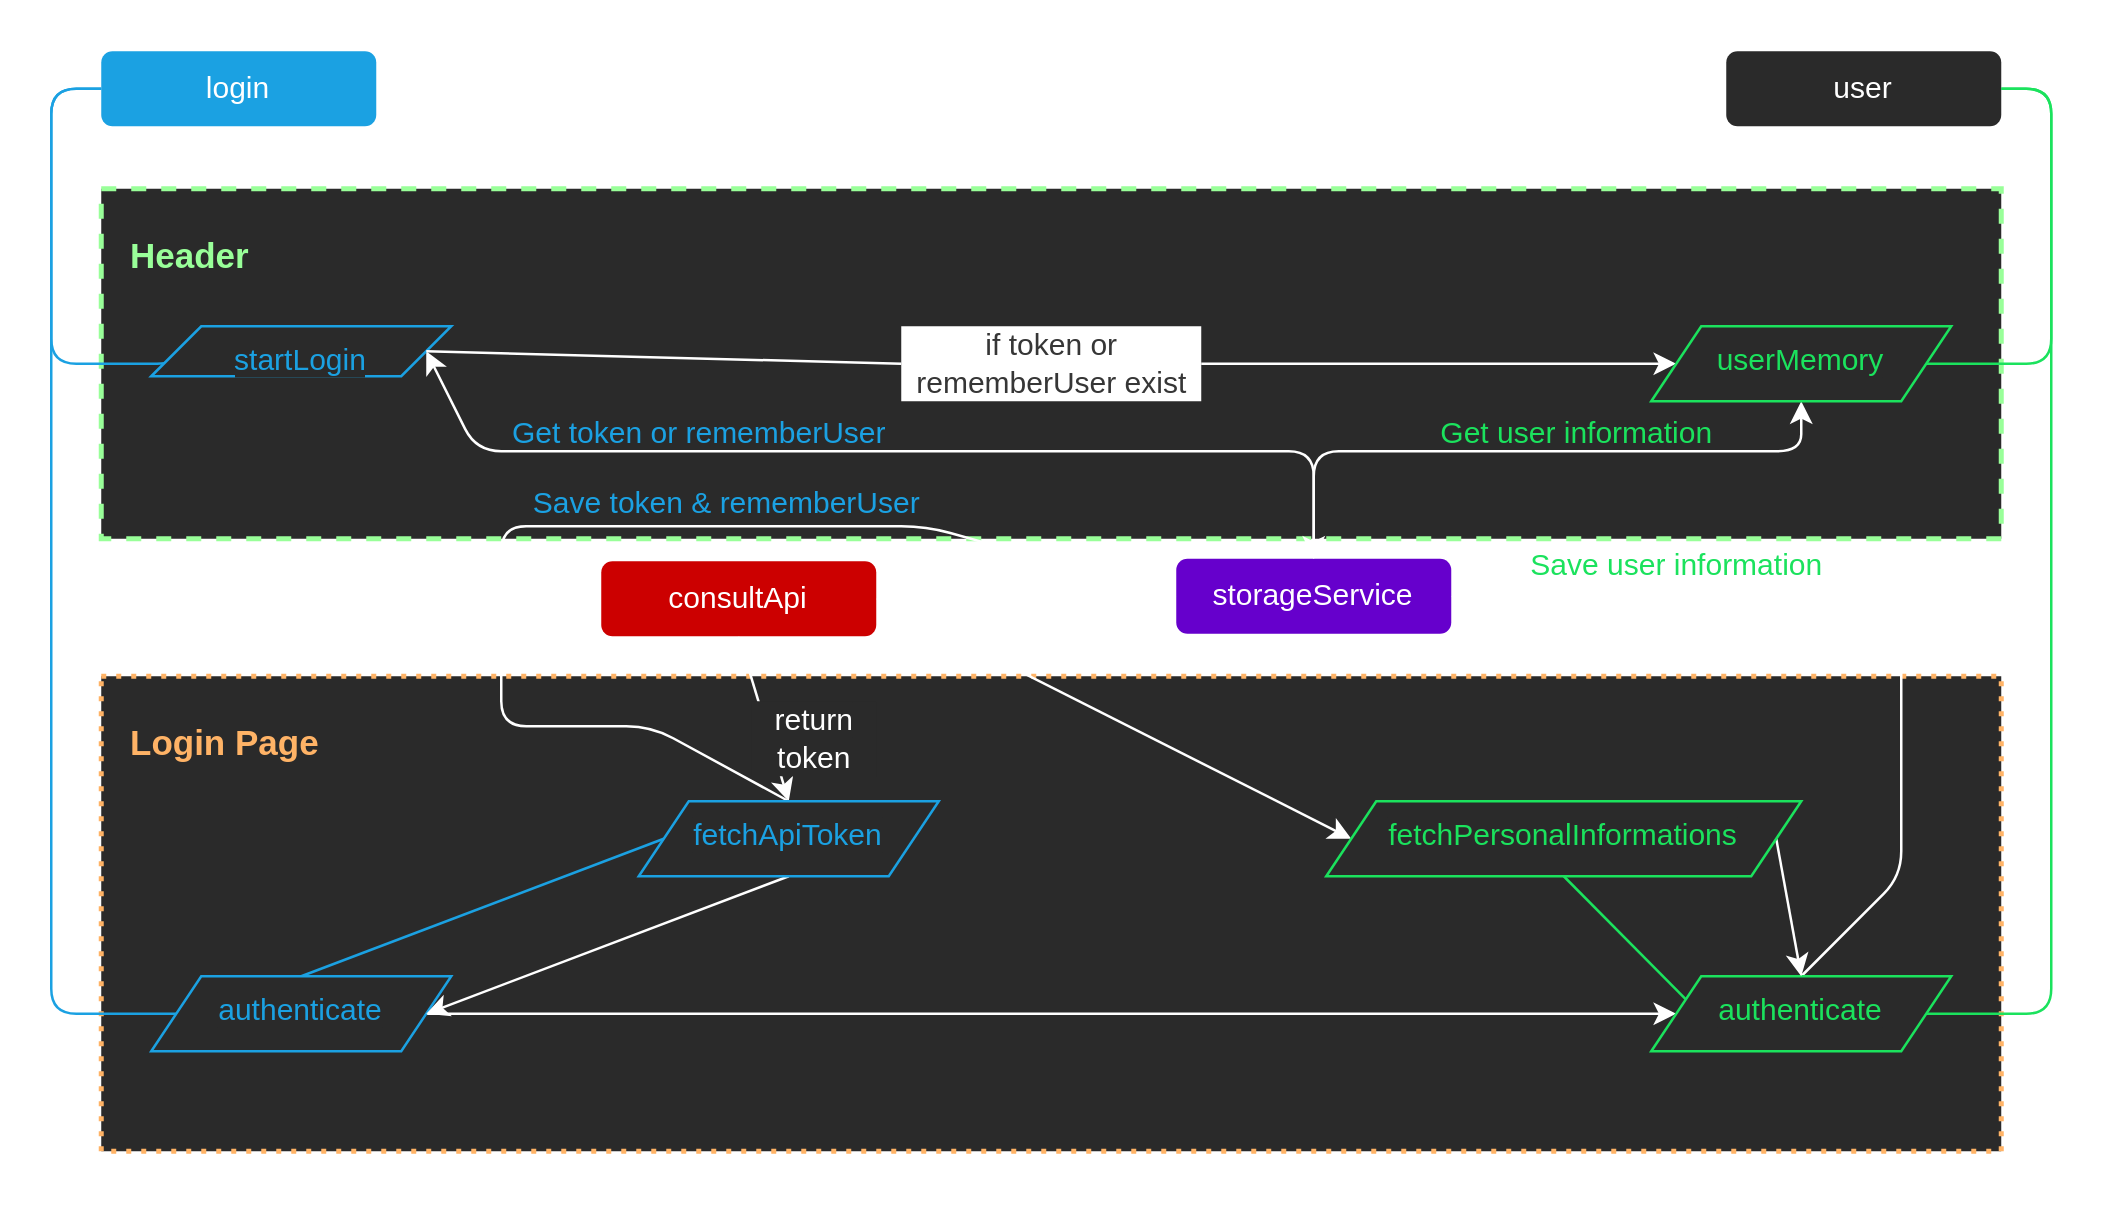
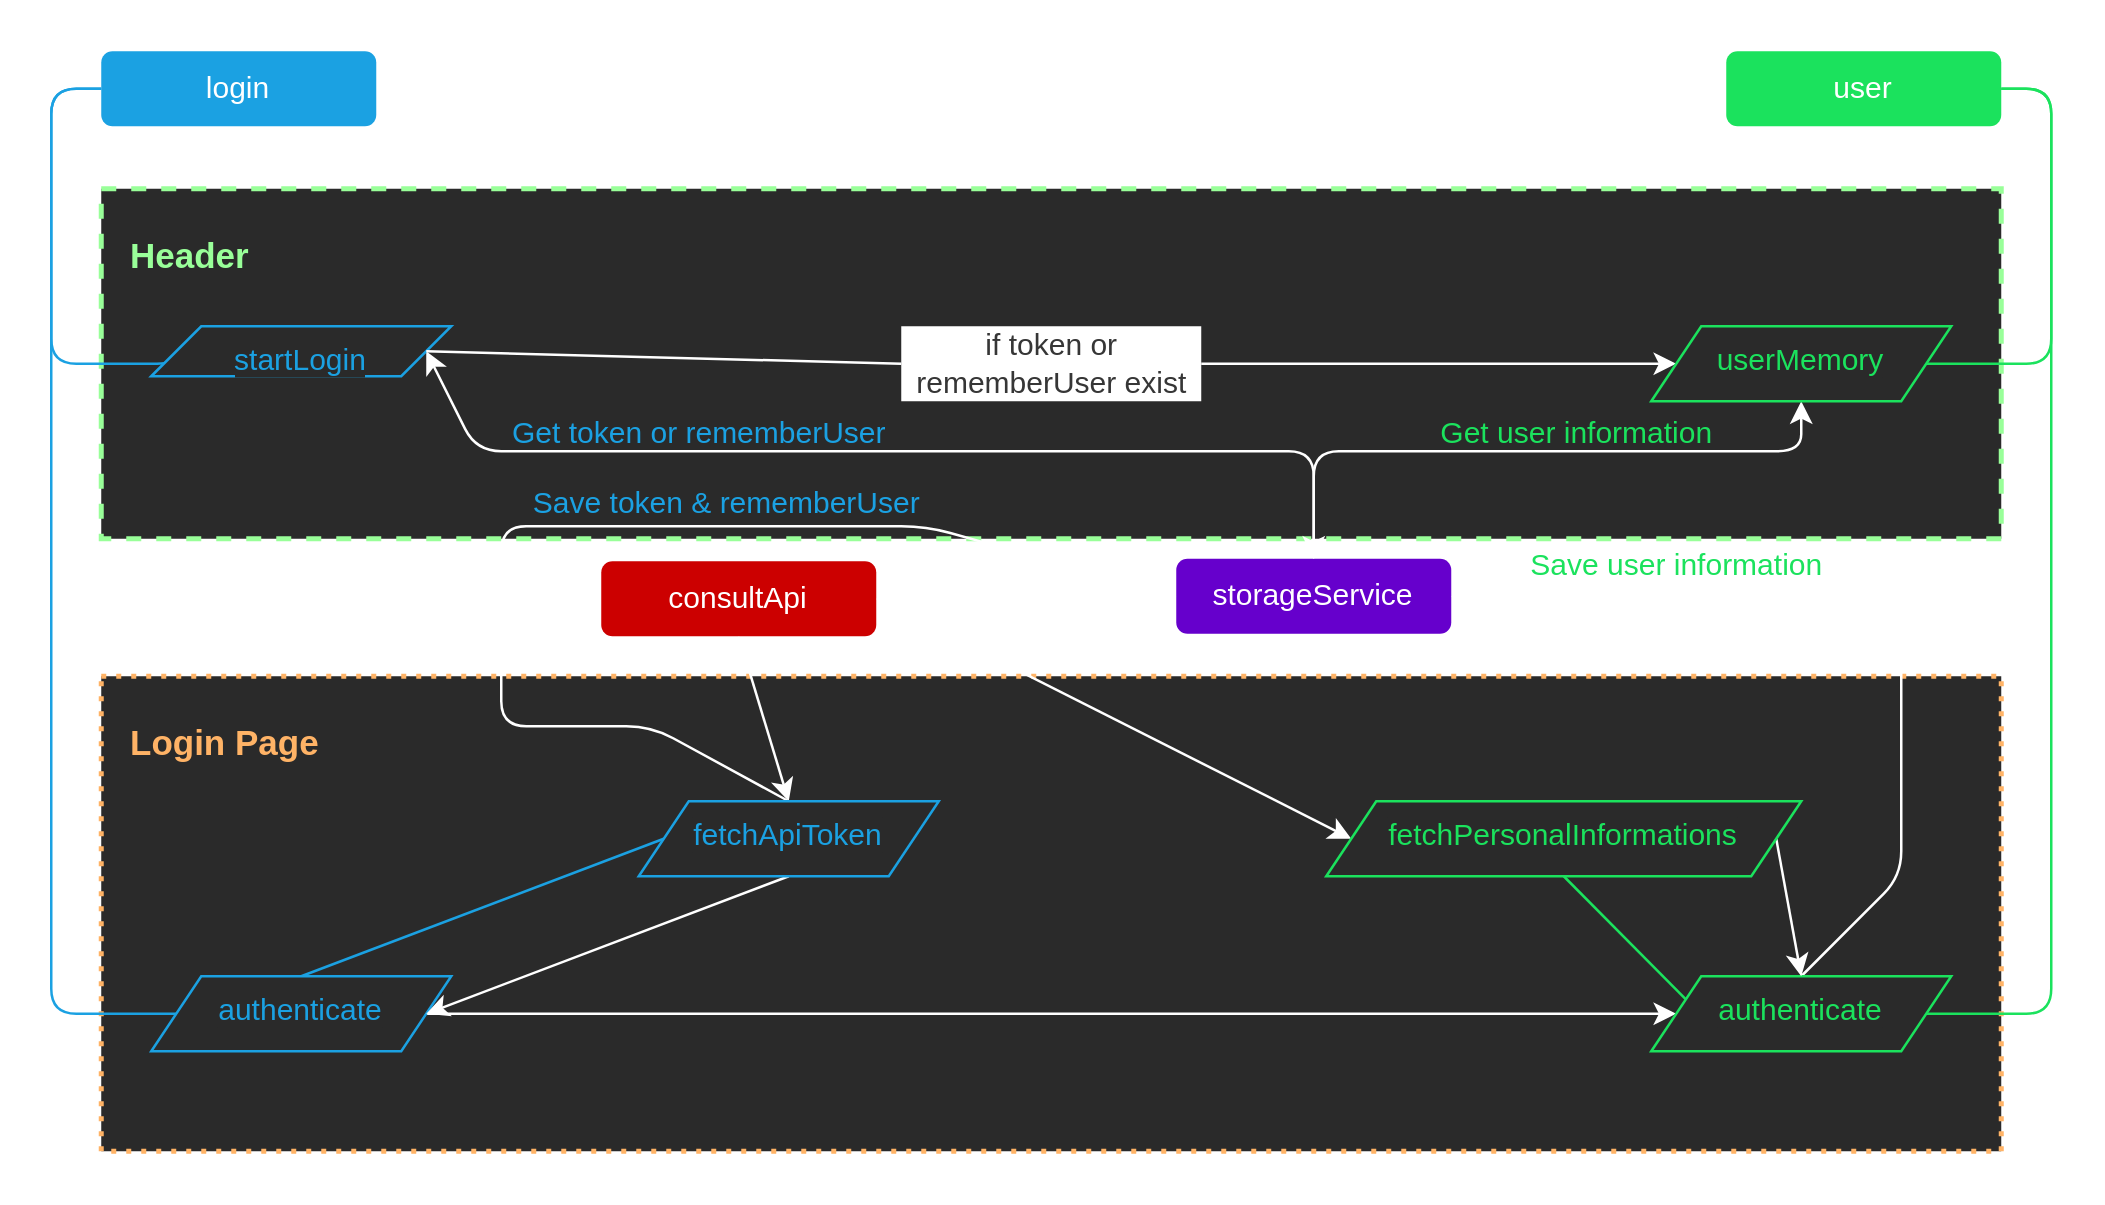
(1864, 89) -> (1864, 89)
(814, 739) -> none
